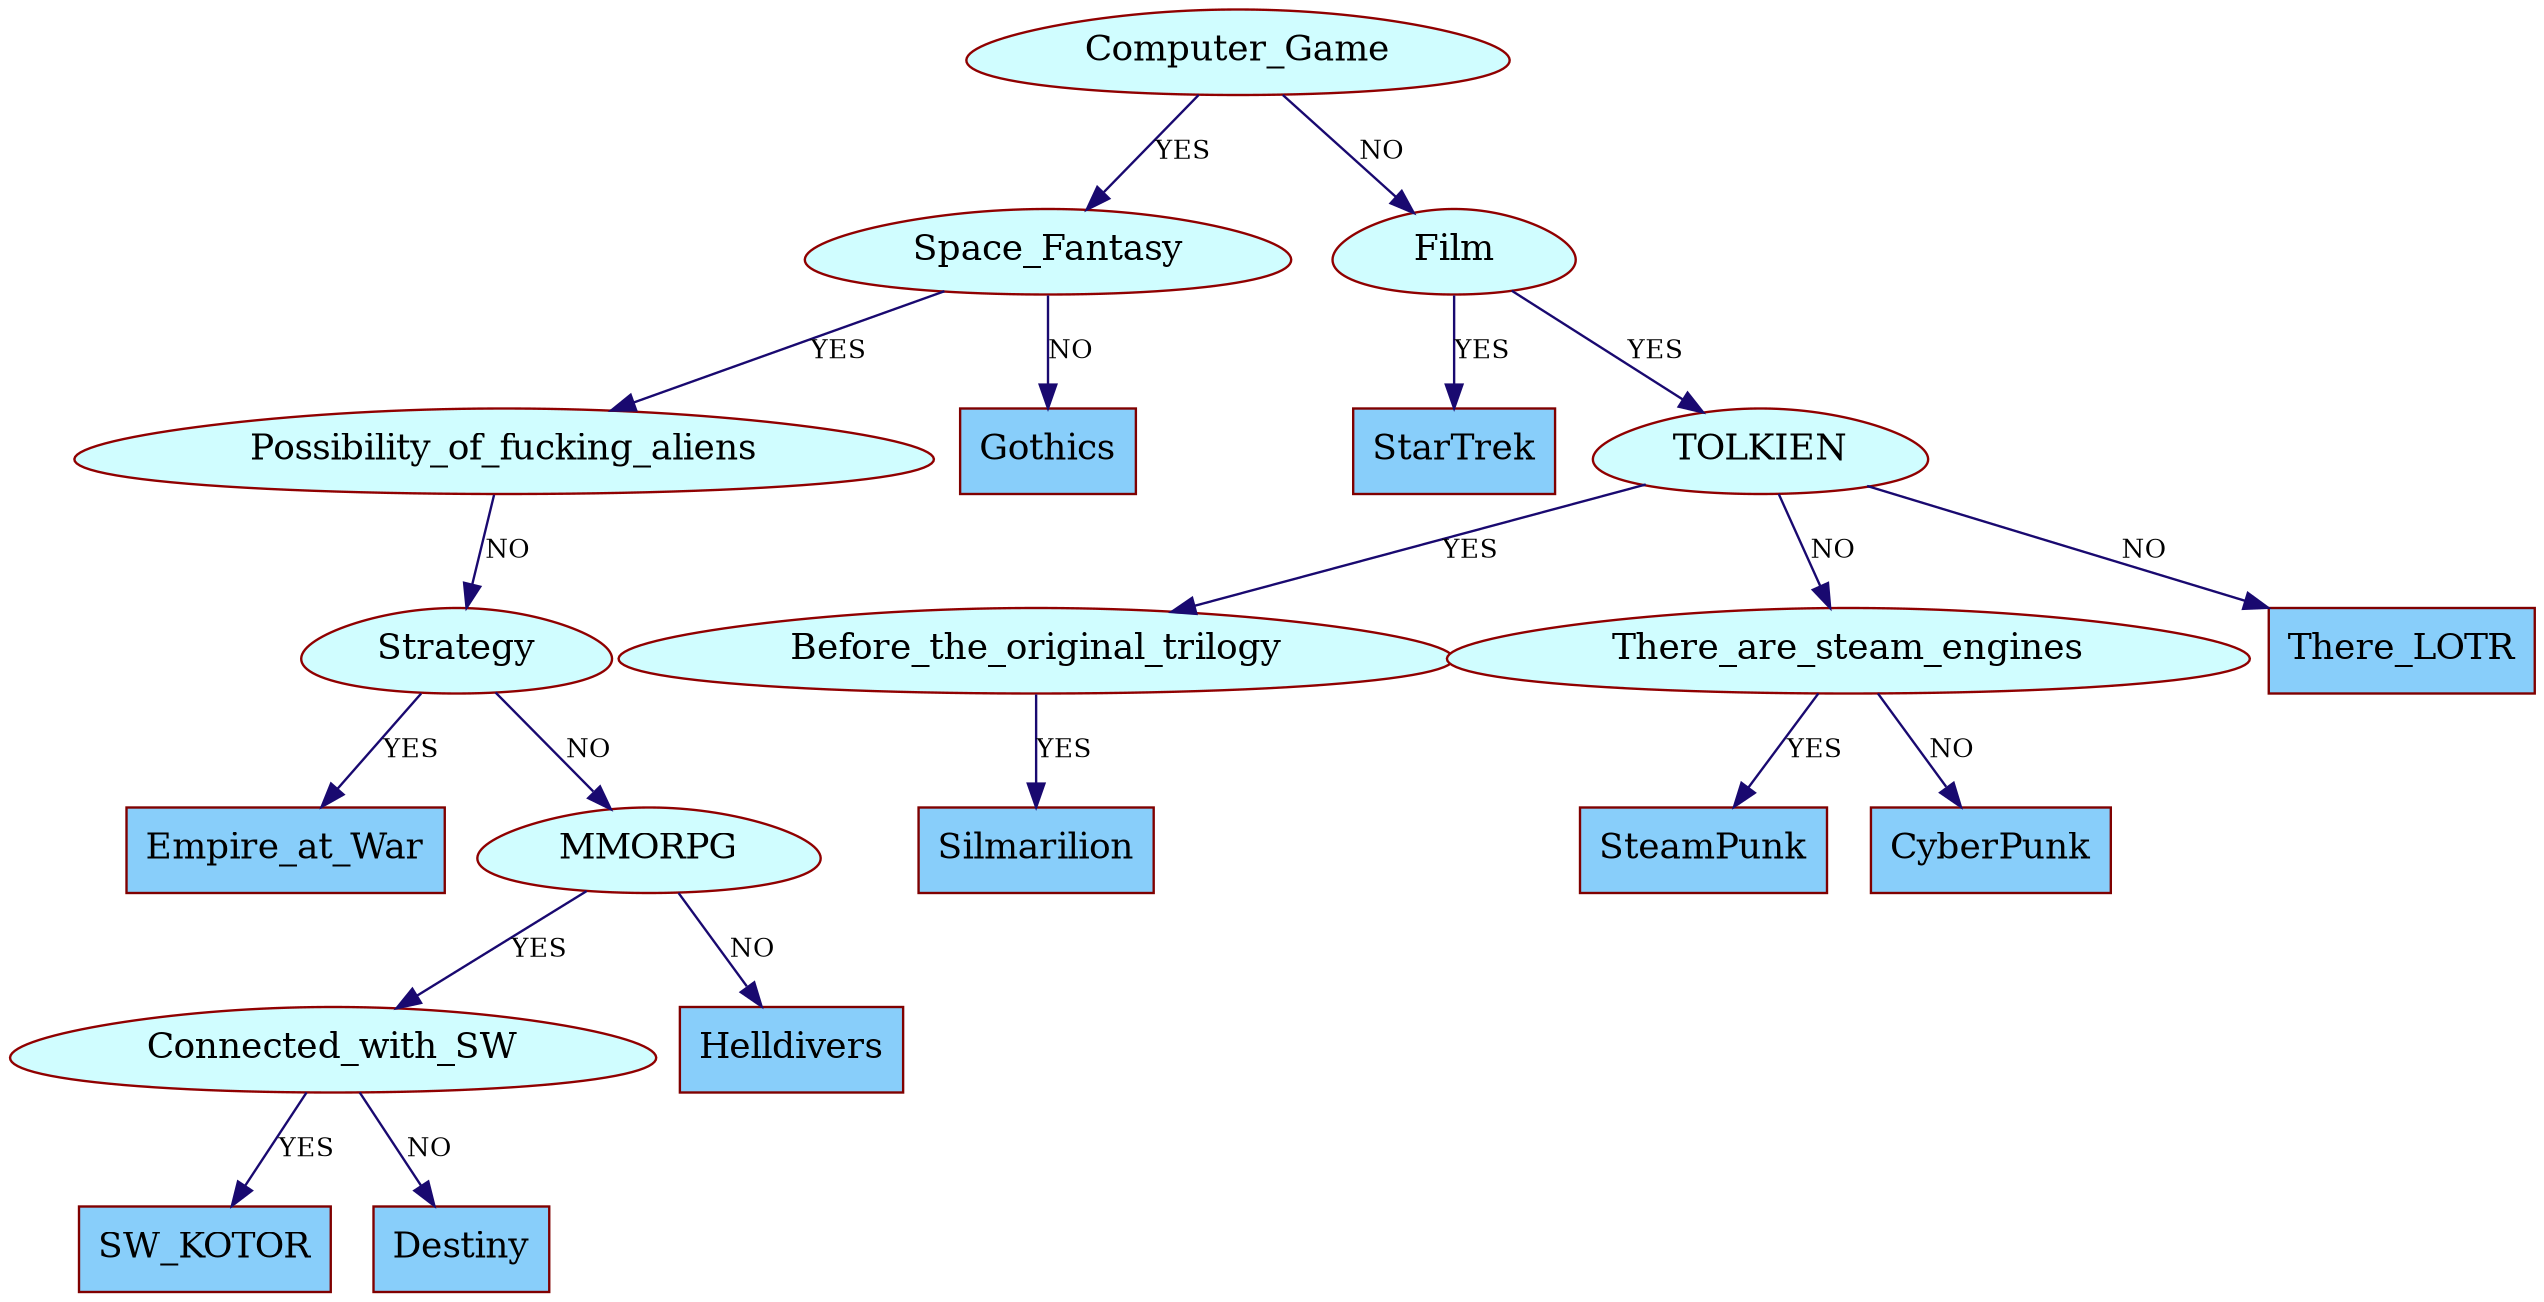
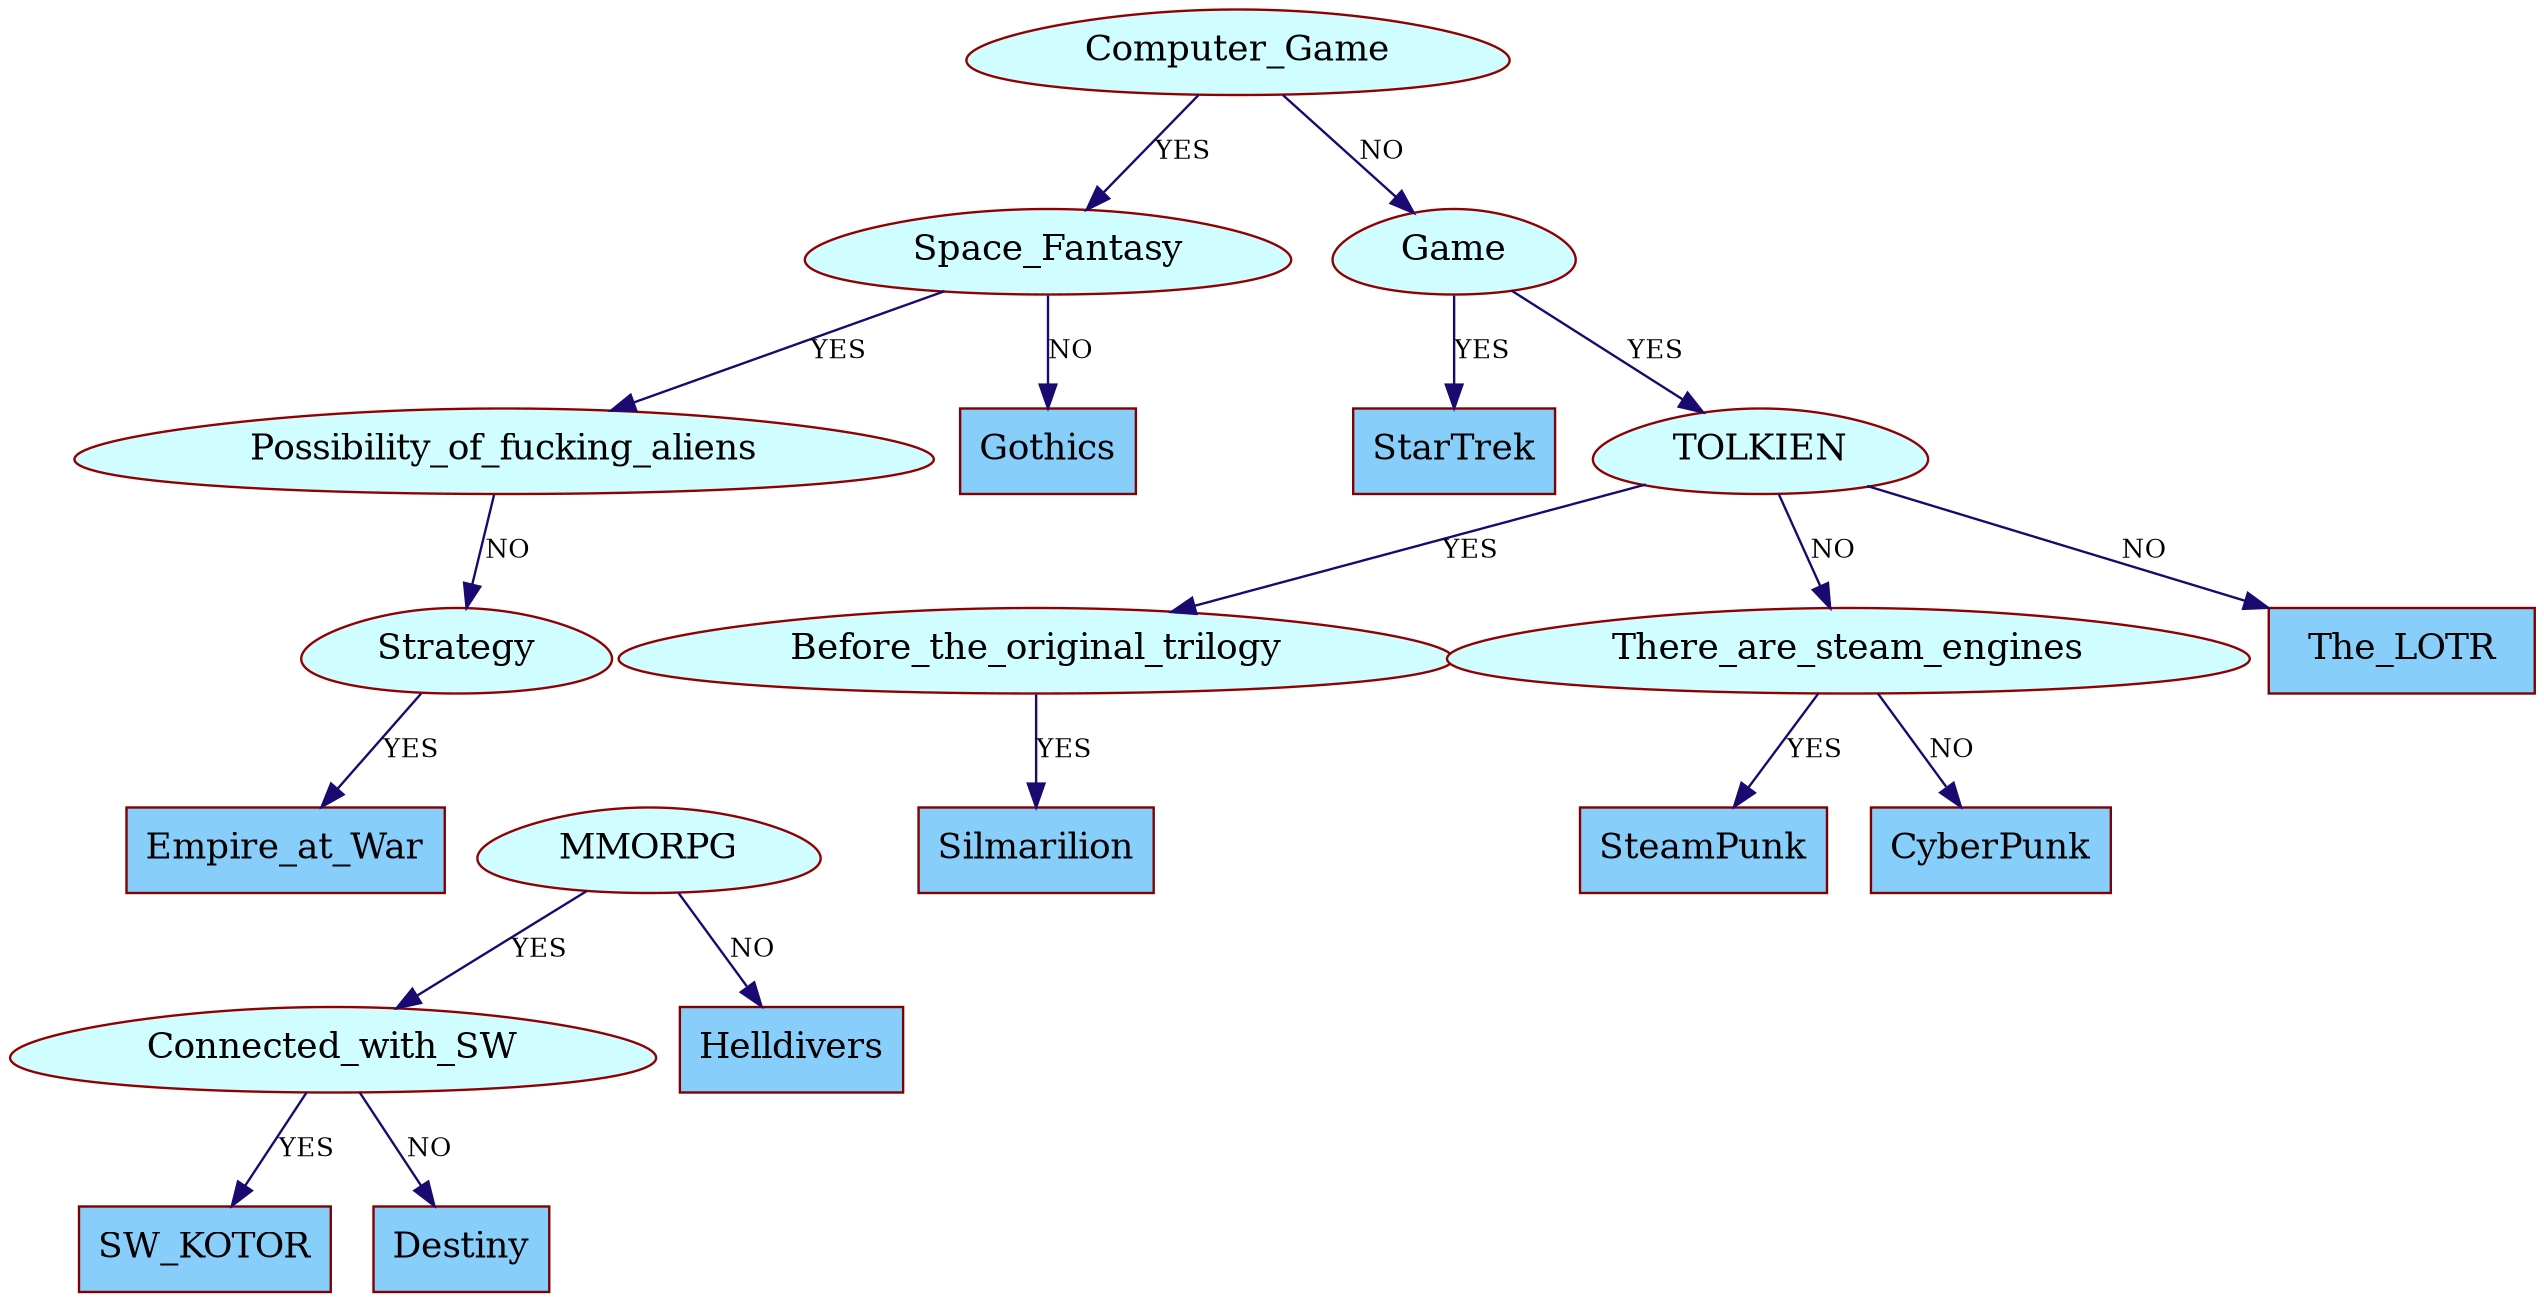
(1454, 252) -> (1454, 252)
(2402, 651) -> (2402, 651)
(544, 742) -> none
